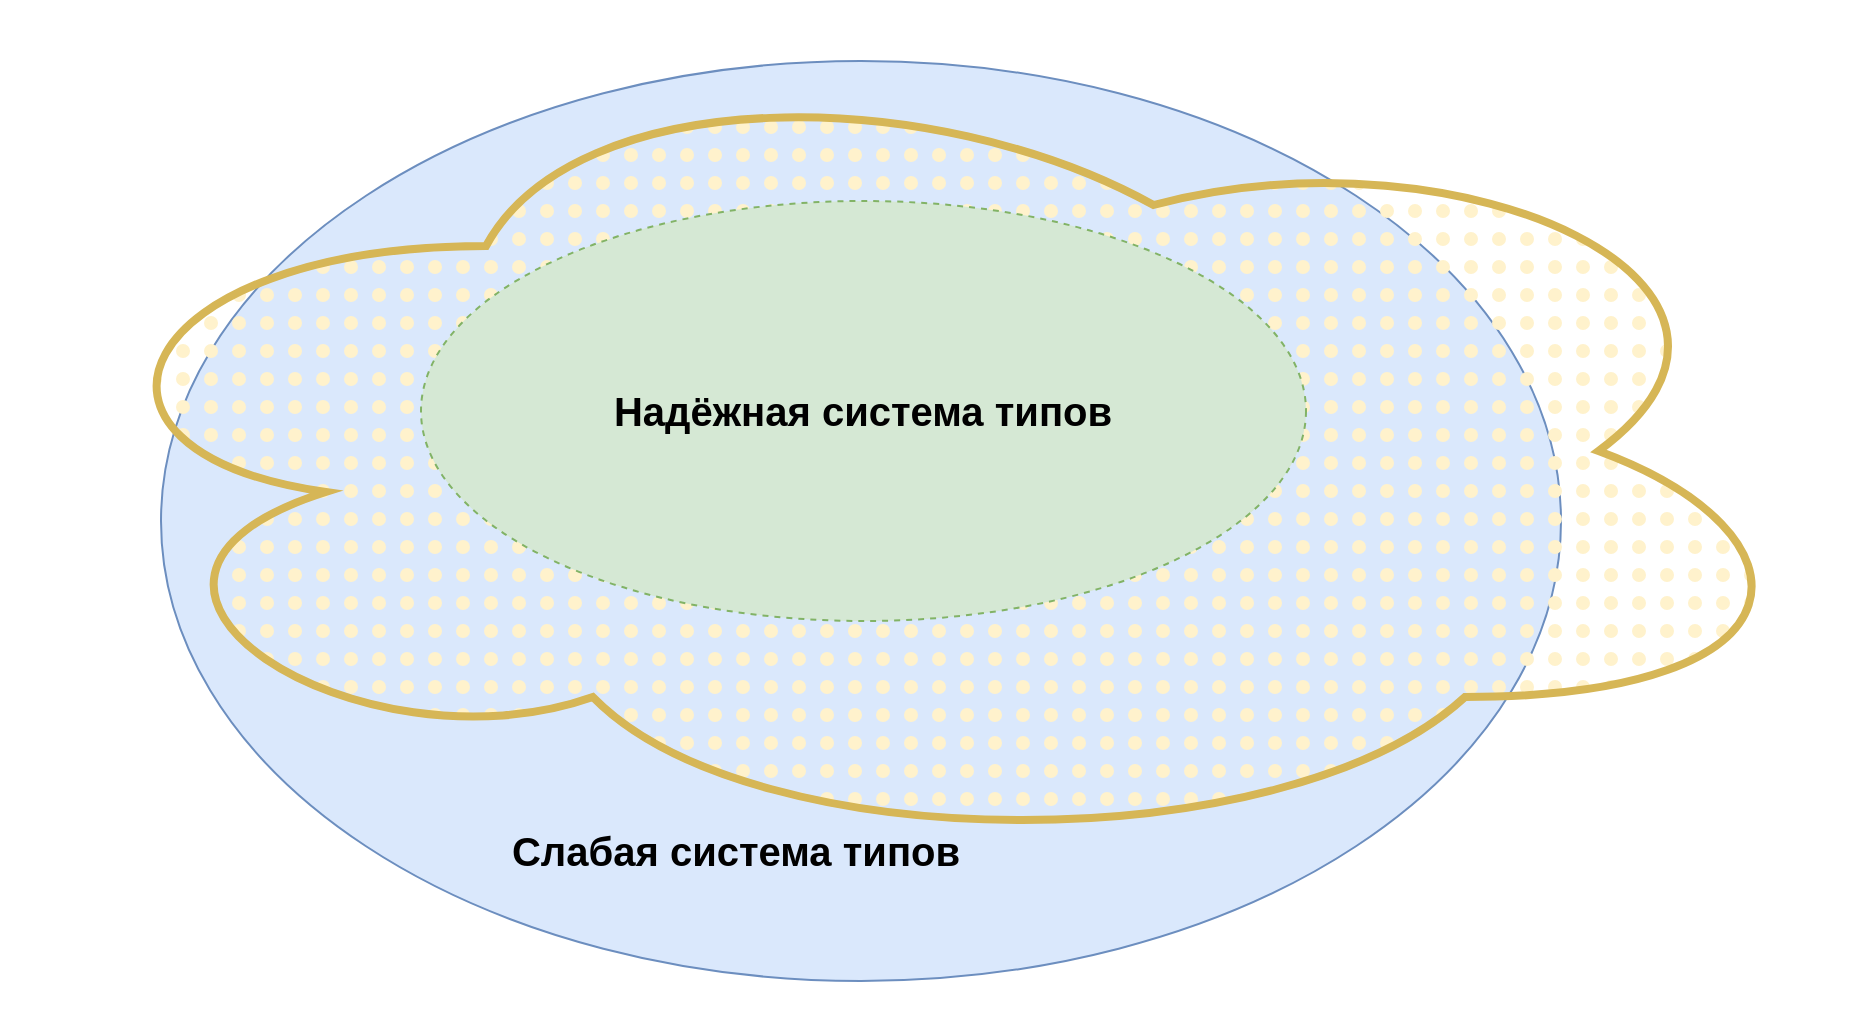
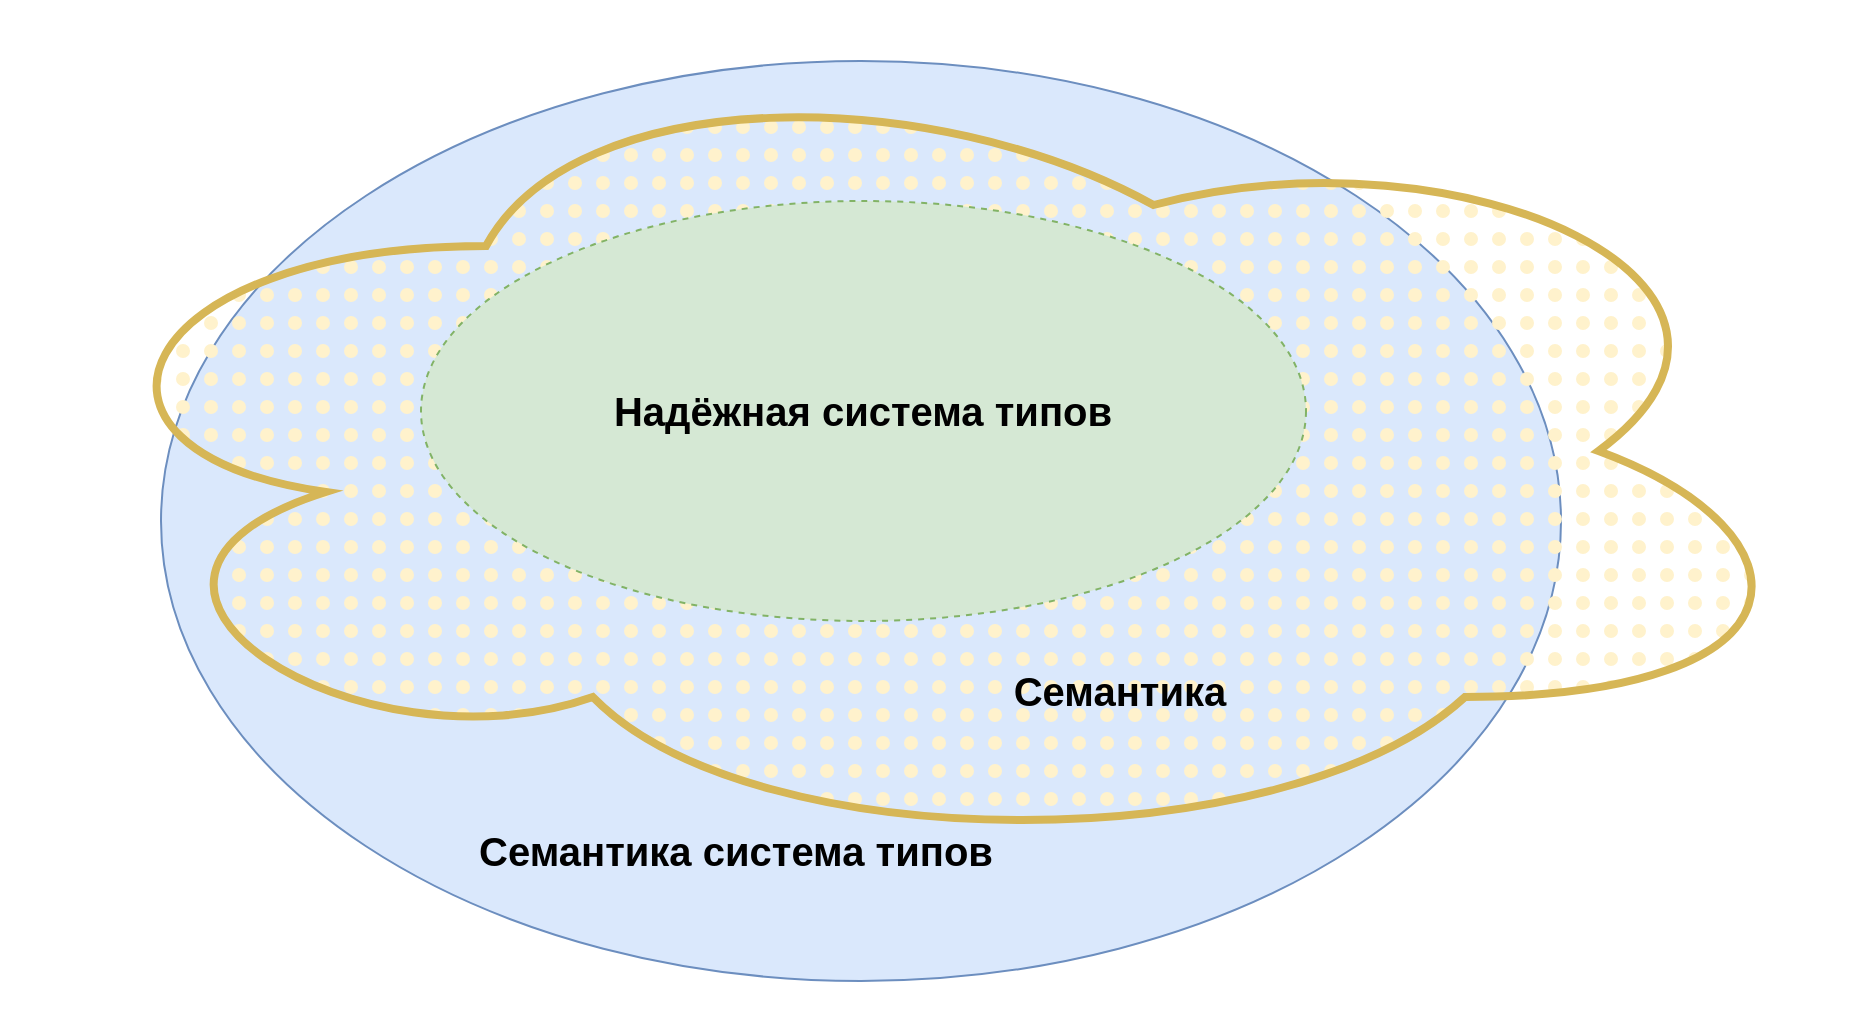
none -> (1121, 691)
(737, 851) -> (737, 851)
